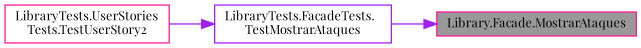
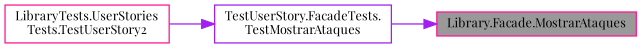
(303, 24) -> (303, 24)
